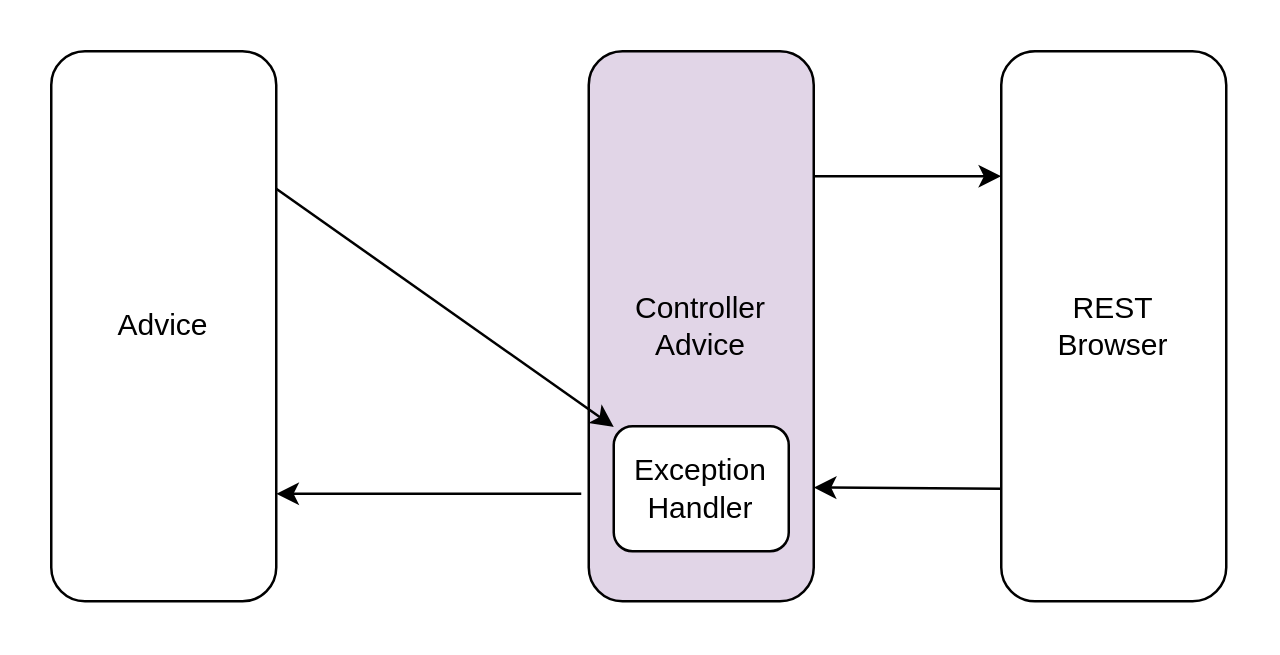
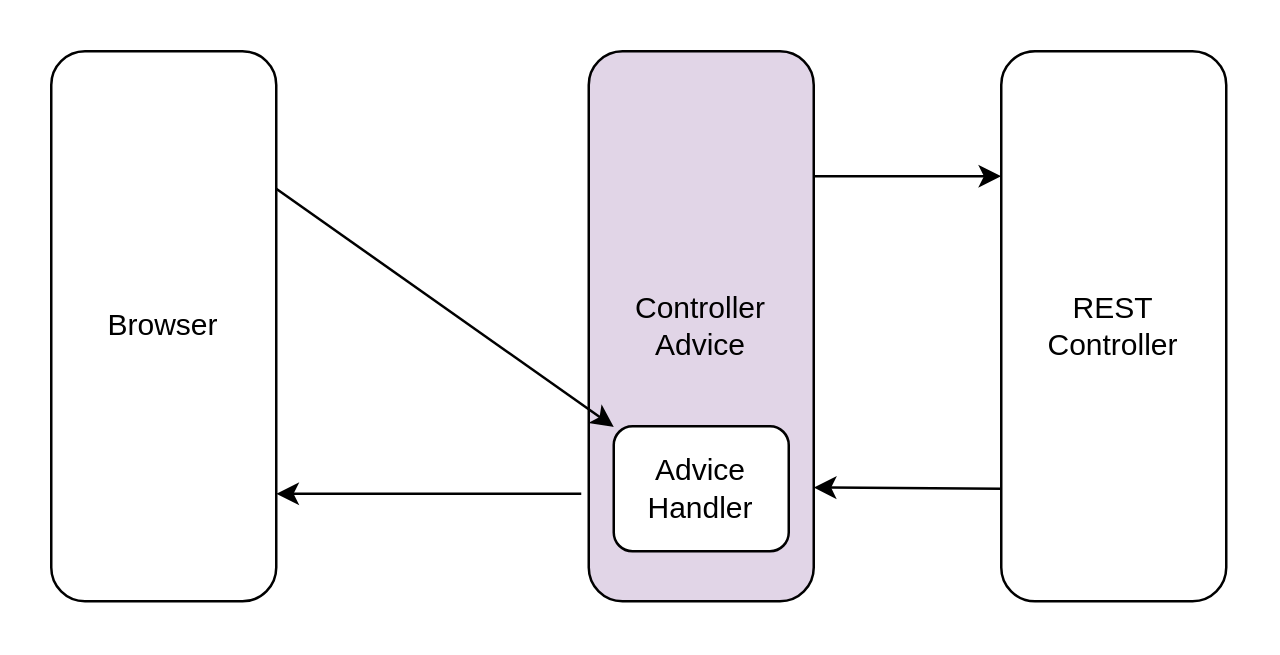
(164, 326) -> (164, 326)
(1114, 326) -> (1114, 326)
(701, 489) -> (701, 489)
